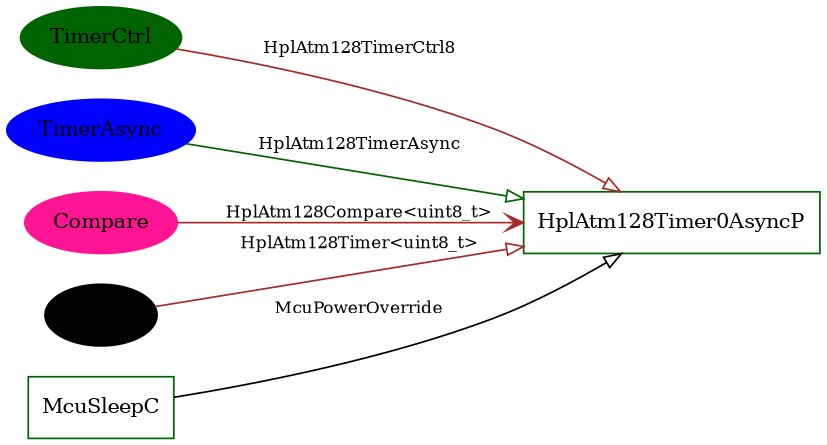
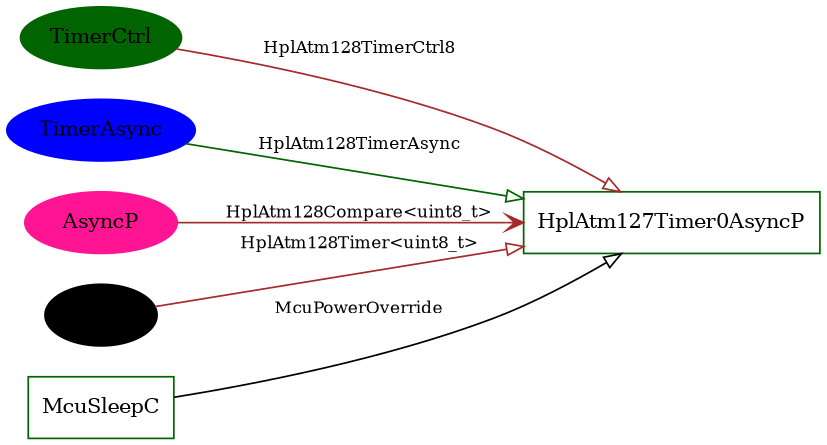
(101, 223) -> (101, 223)
(672, 223) -> (672, 223)
